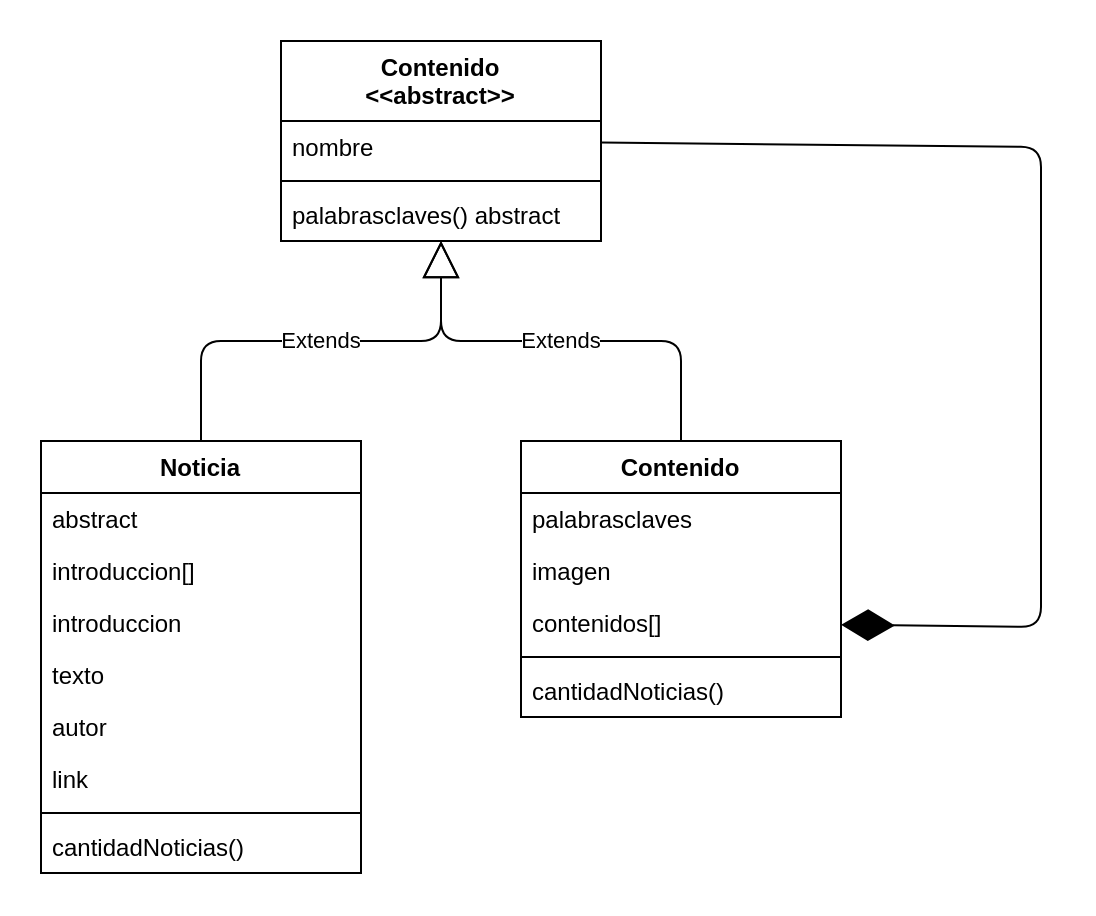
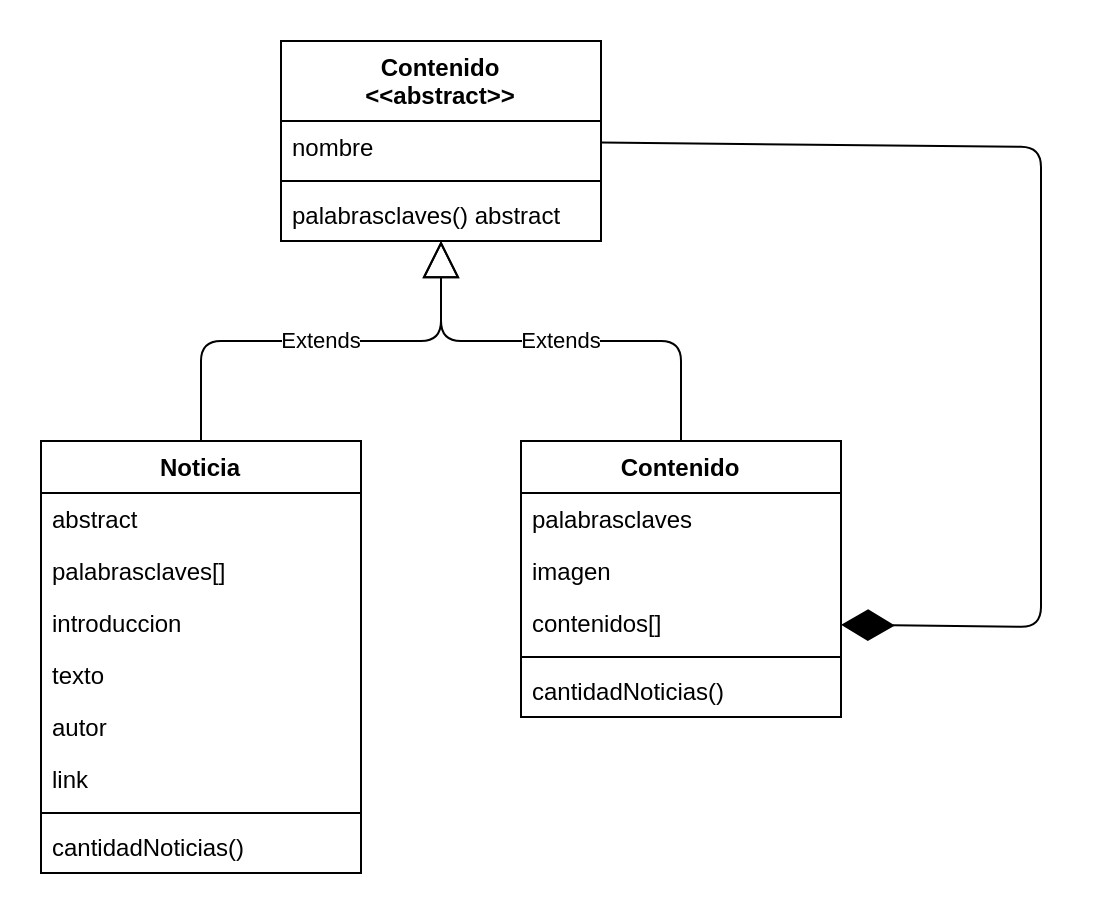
(140, 572) -> (153, 572)
